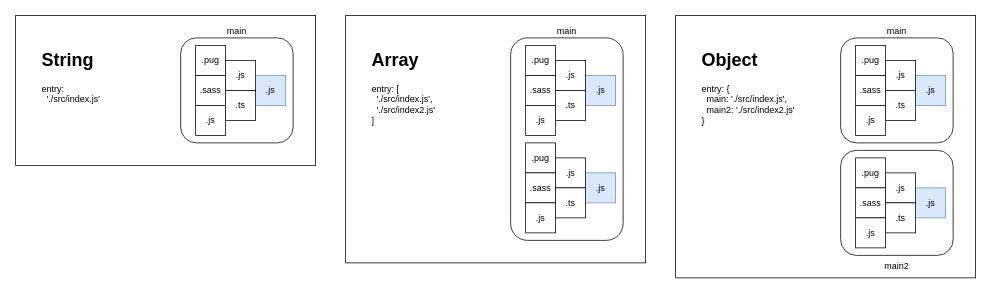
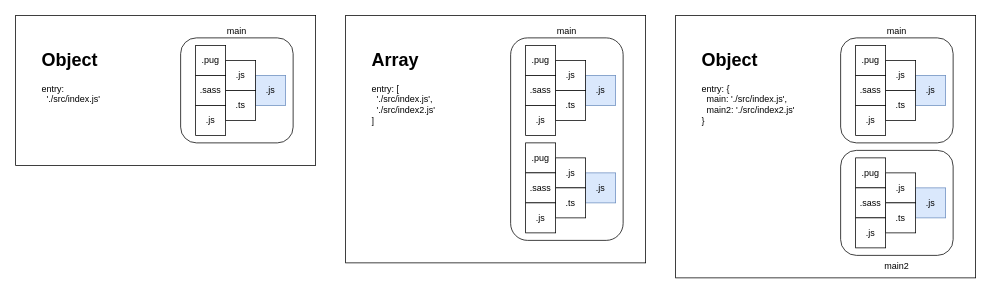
(76, 54) -> (76, 54)
